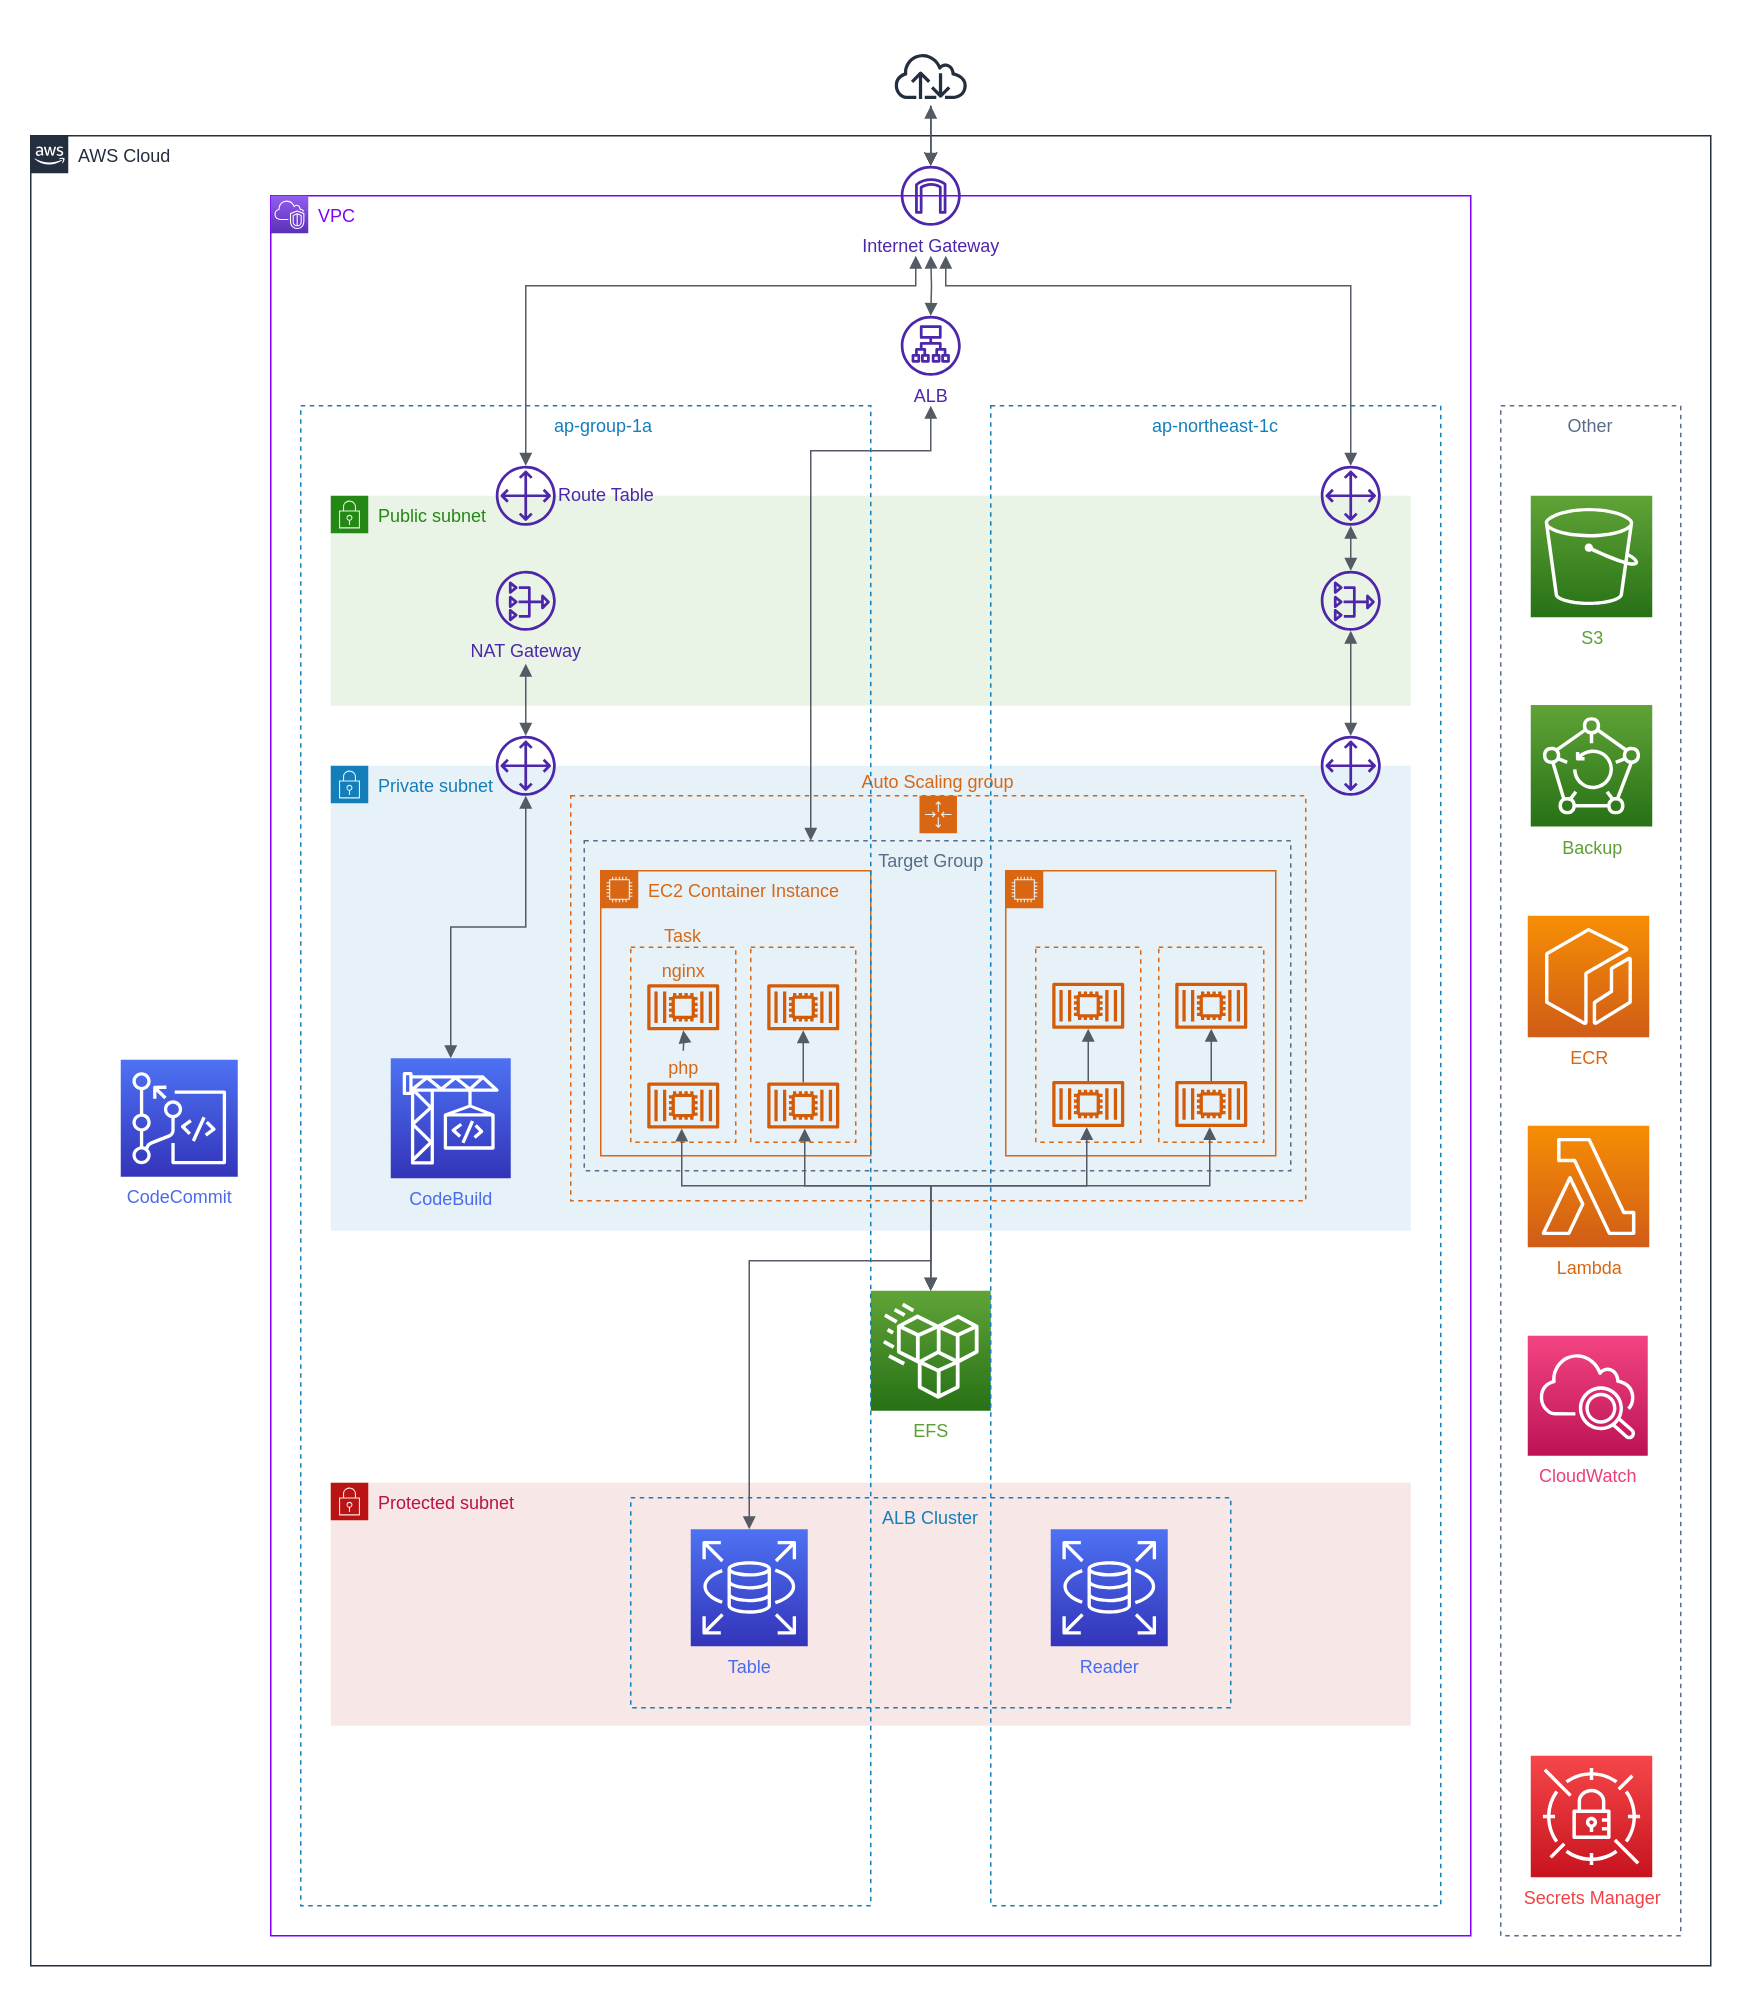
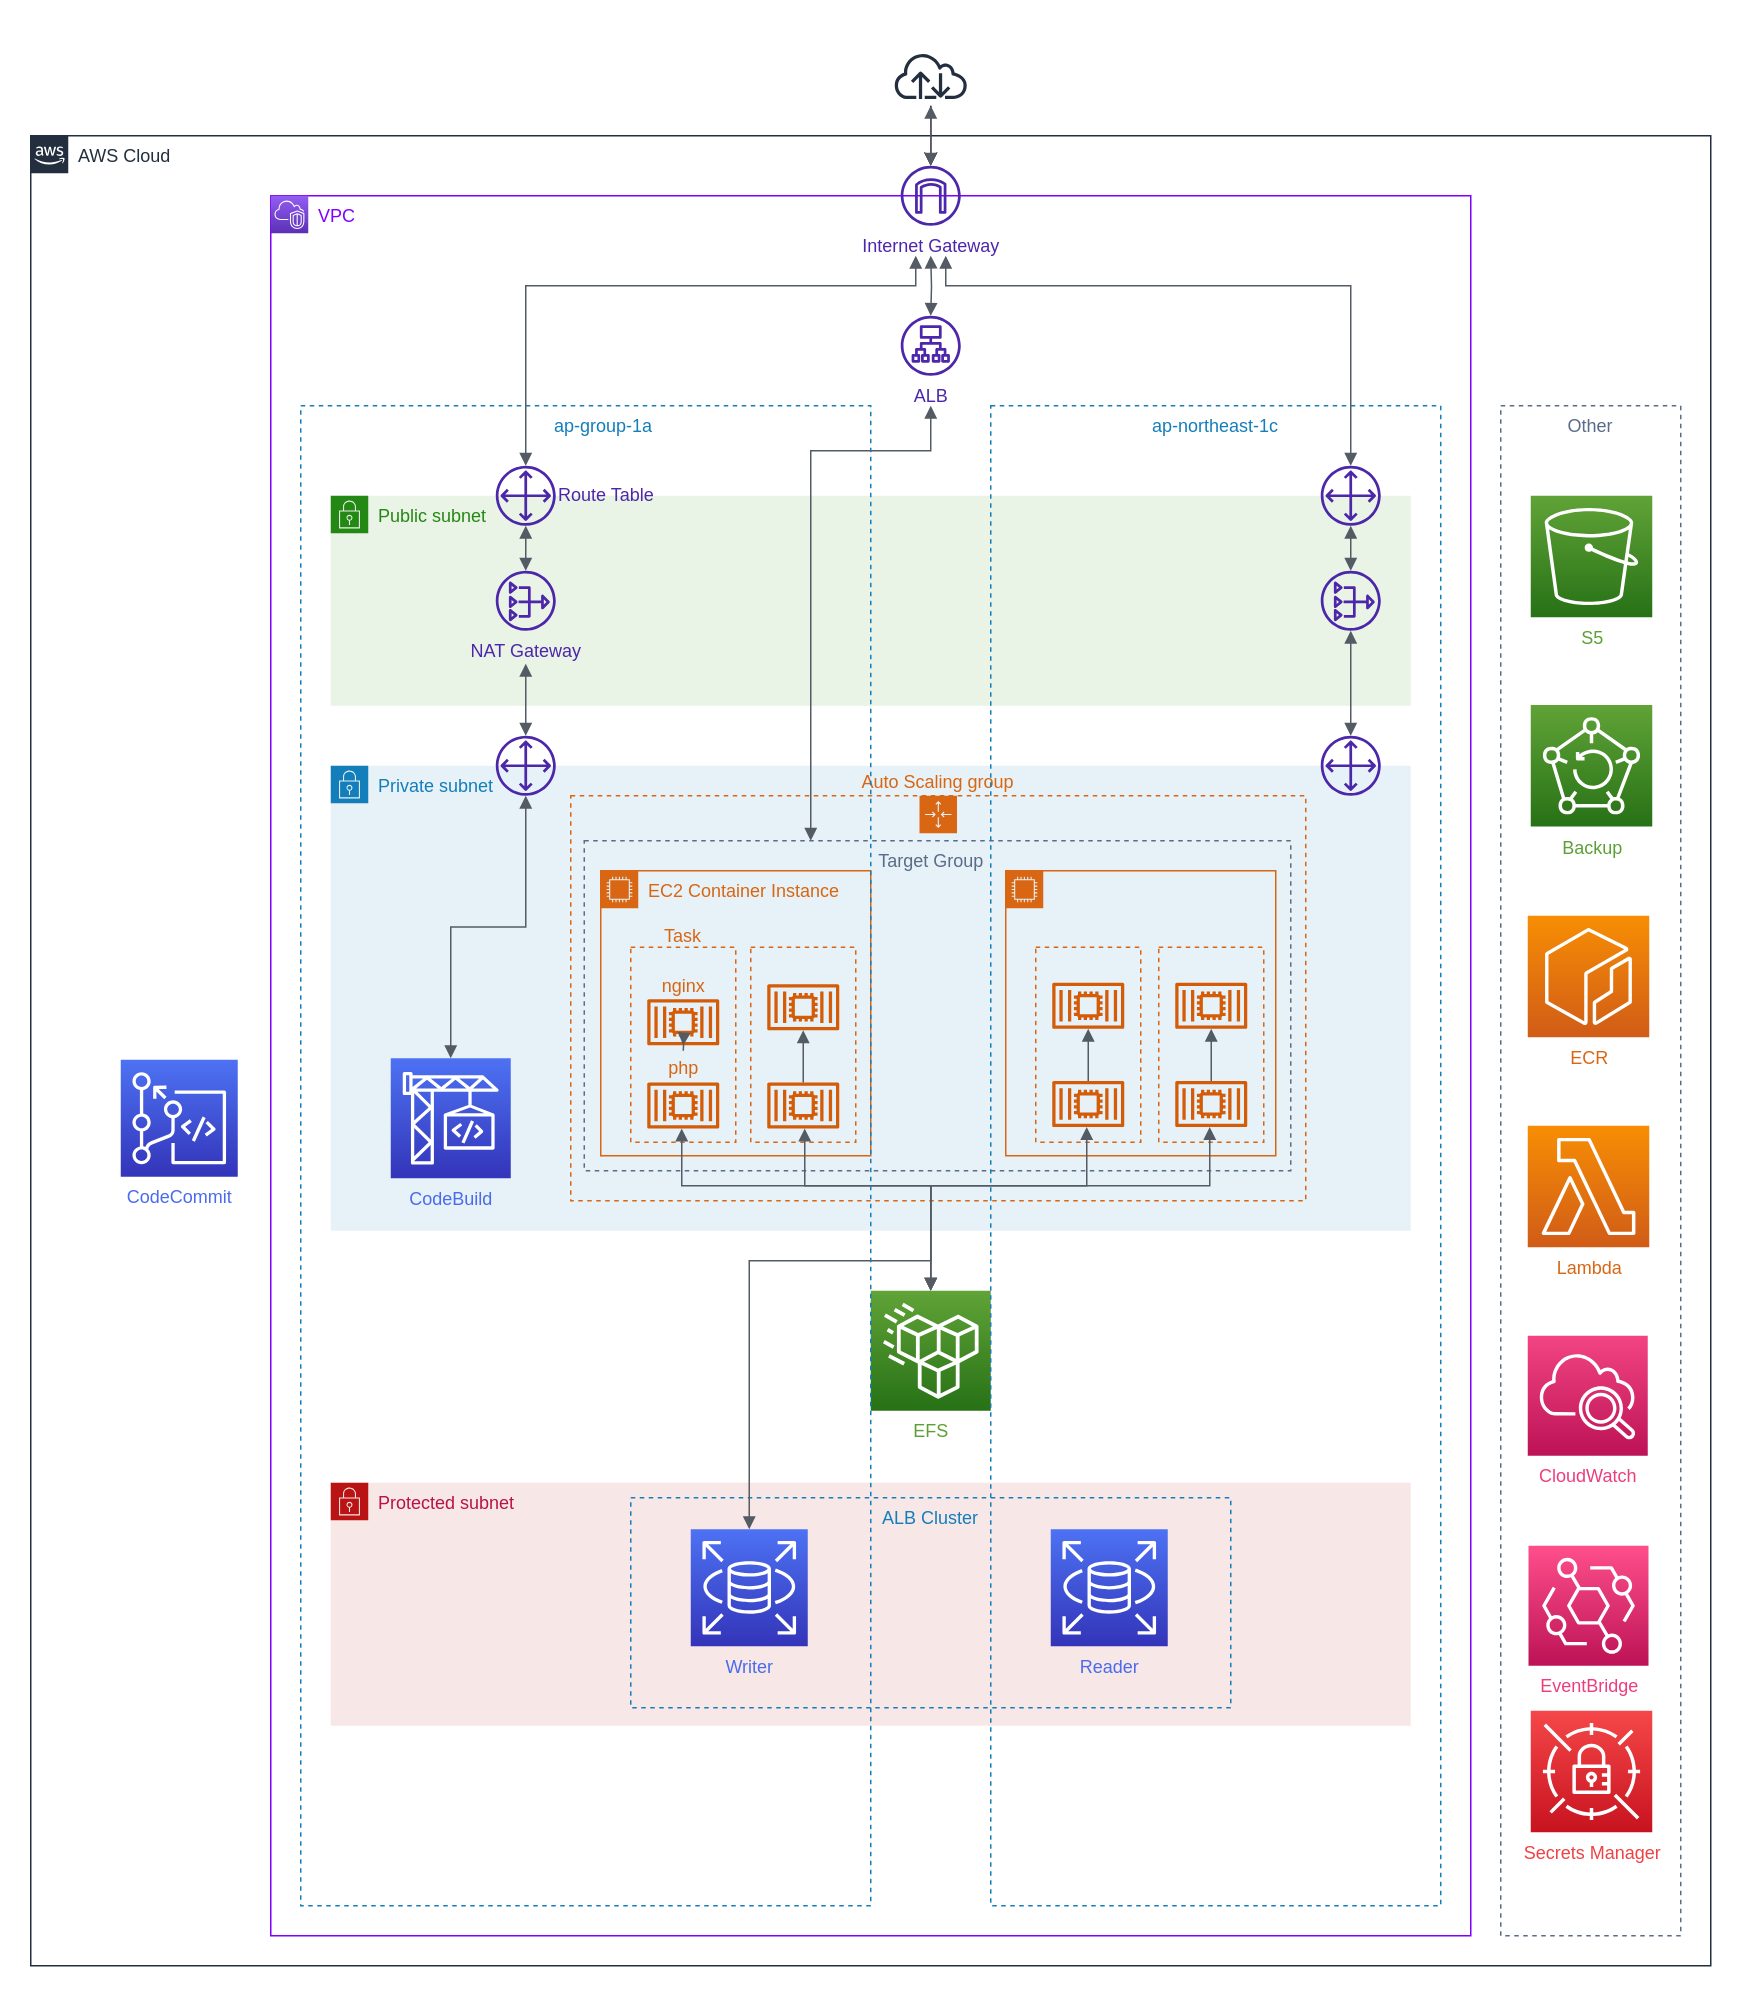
none -> (526, 548)
(1593, 639) -> (1593, 639)
(683, 1007) -> (683, 1022)
none -> (1589, 1606)
(750, 1668) -> (750, 1668)
(1592, 1817) -> (1592, 1772)
